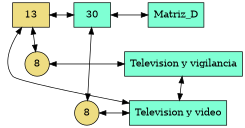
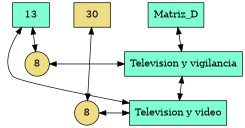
(31, 15) -> (31, 15)
(62, 15) -> none
(92, 15) -> (92, 15)
(130, 15) -> (180, 39)
